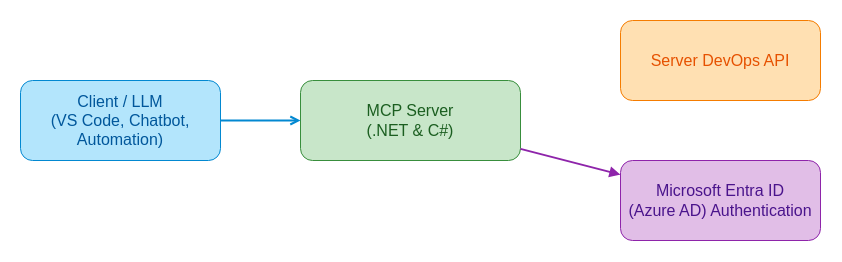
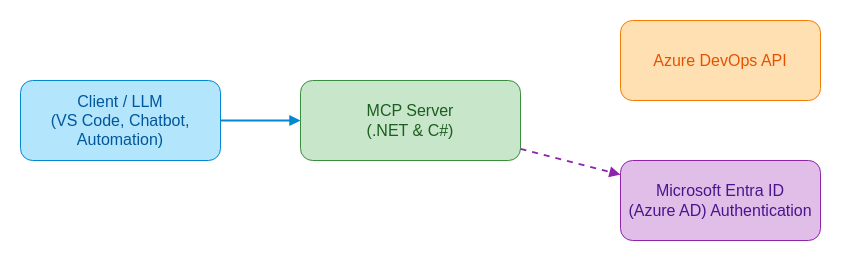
(721, 61) -> (721, 61)
(290, 121) -> (288, 121)
(567, 161) -> (567, 161)
